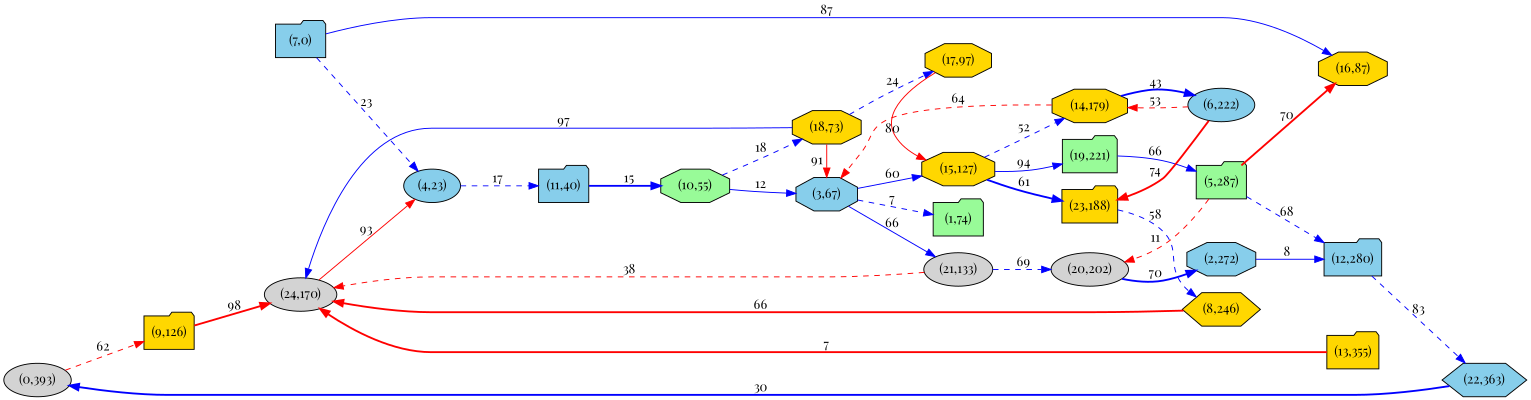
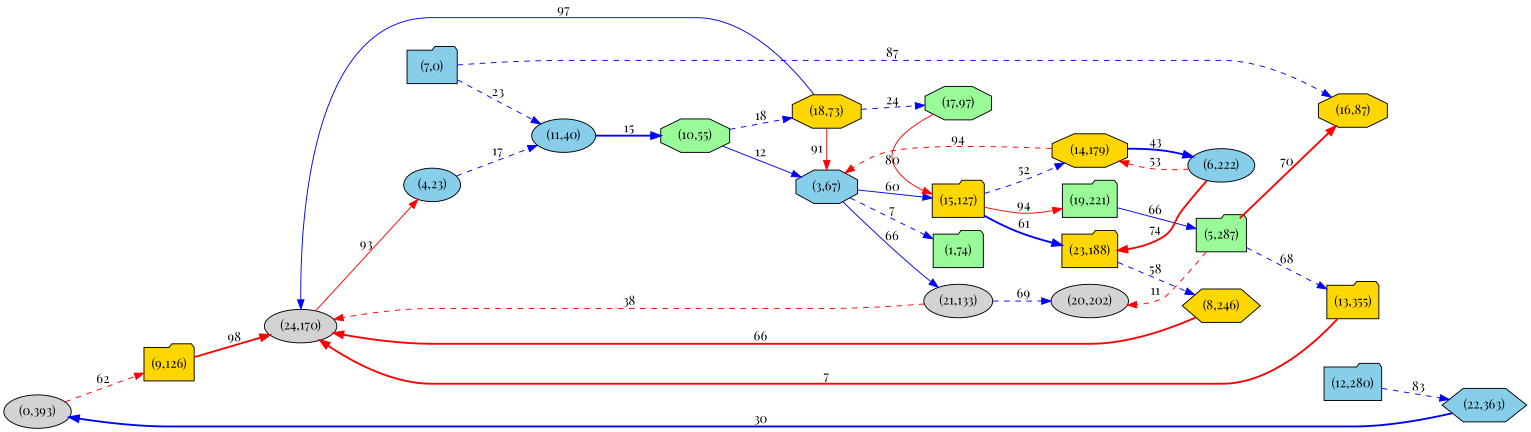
(827, 18) -> (893, 60)
(958, 60) -> (958, 103)
(958, 99) -> (958, 140)
(364, 111) -> (495, 100)
(958, 169) -> (958, 201)
(1024, 171) -> (1018, 213)
(564, 186) -> (564, 136)
(1281, 217) -> (1282, 266)
(1221, 259) -> none
